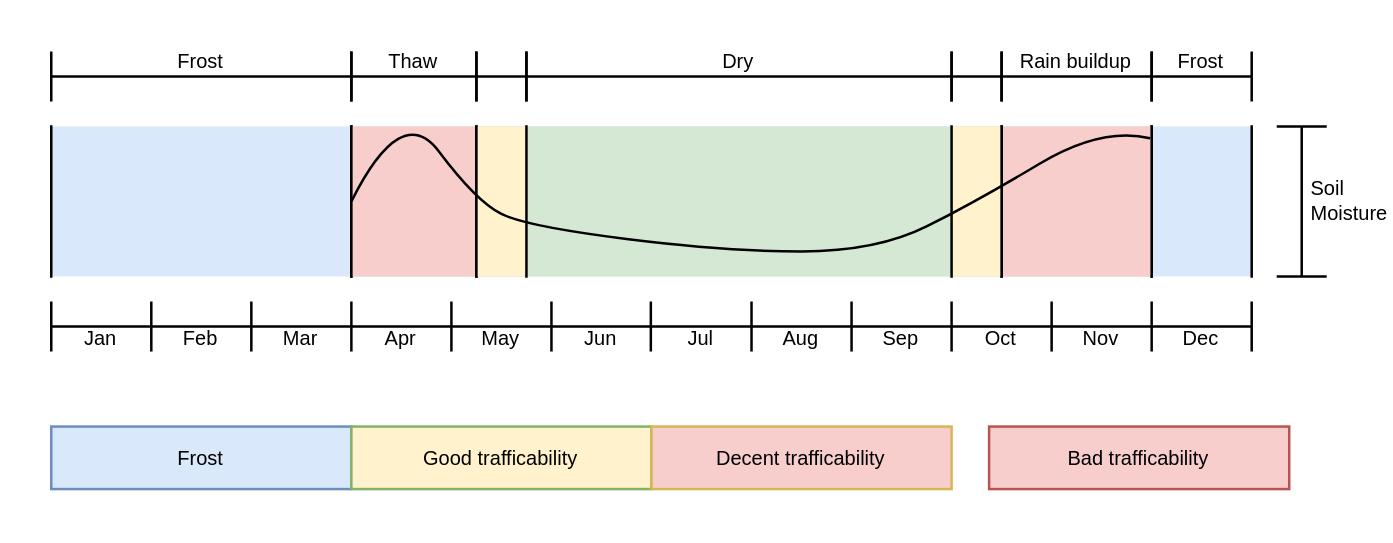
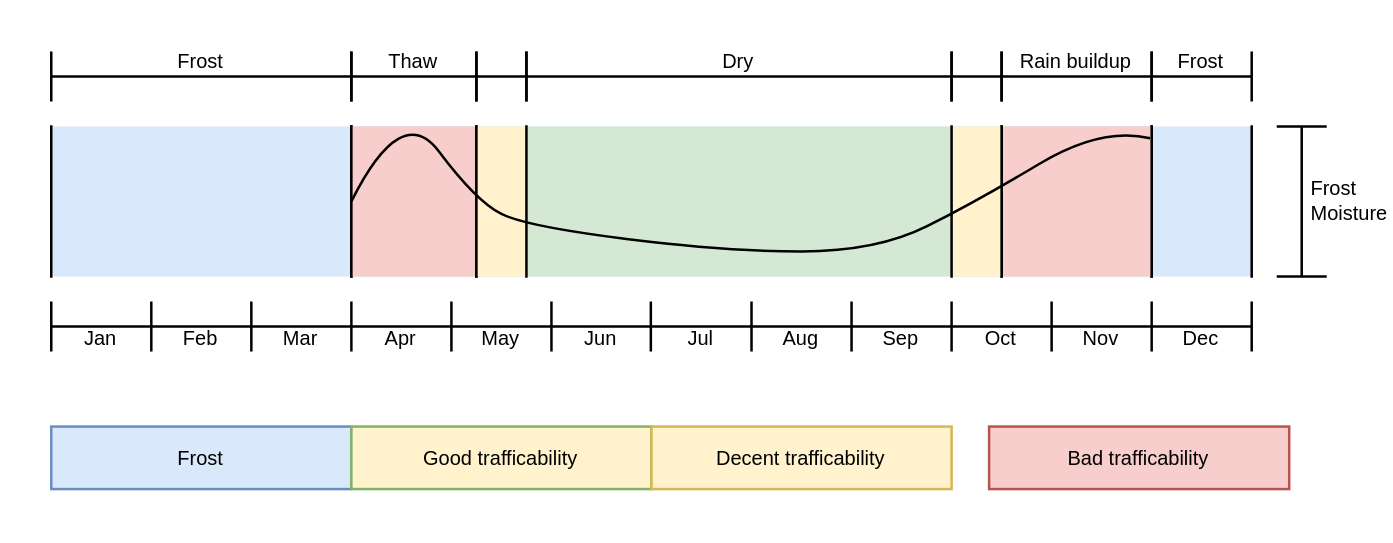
(1339, 201) -> (1339, 201)
(801, 458) -> (801, 458)
